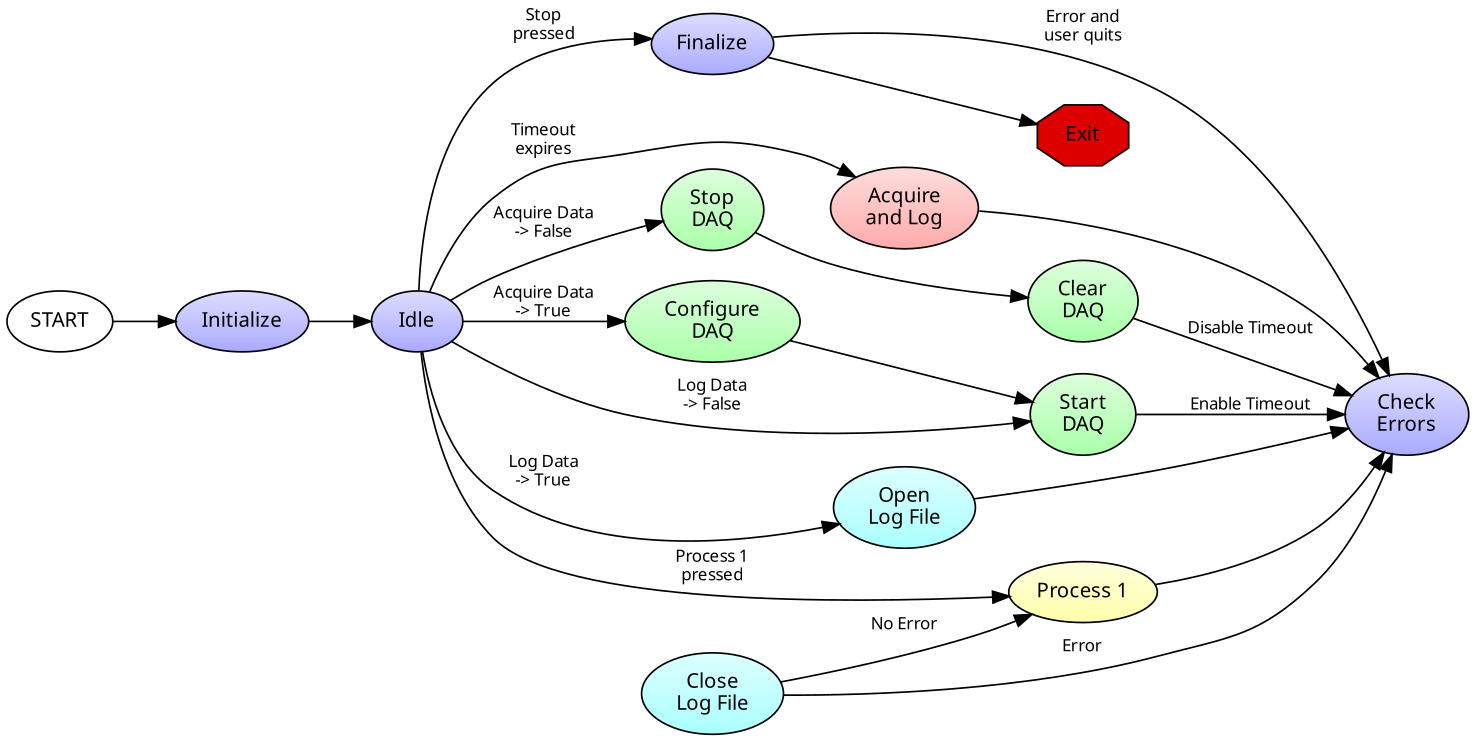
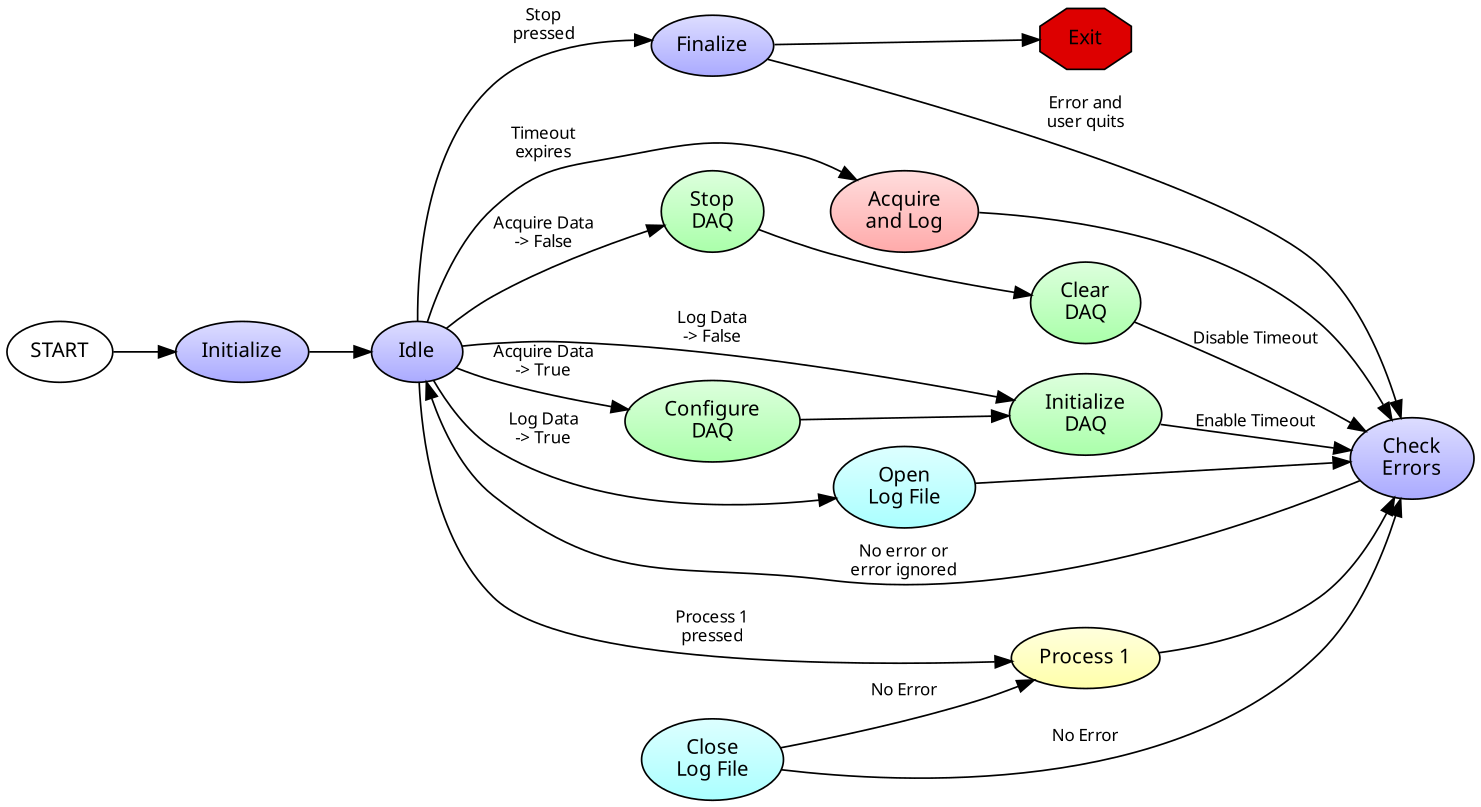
(1083, 414) -> (1086, 414)
none -> (866, 582)
(1083, 647) -> (1086, 737)
